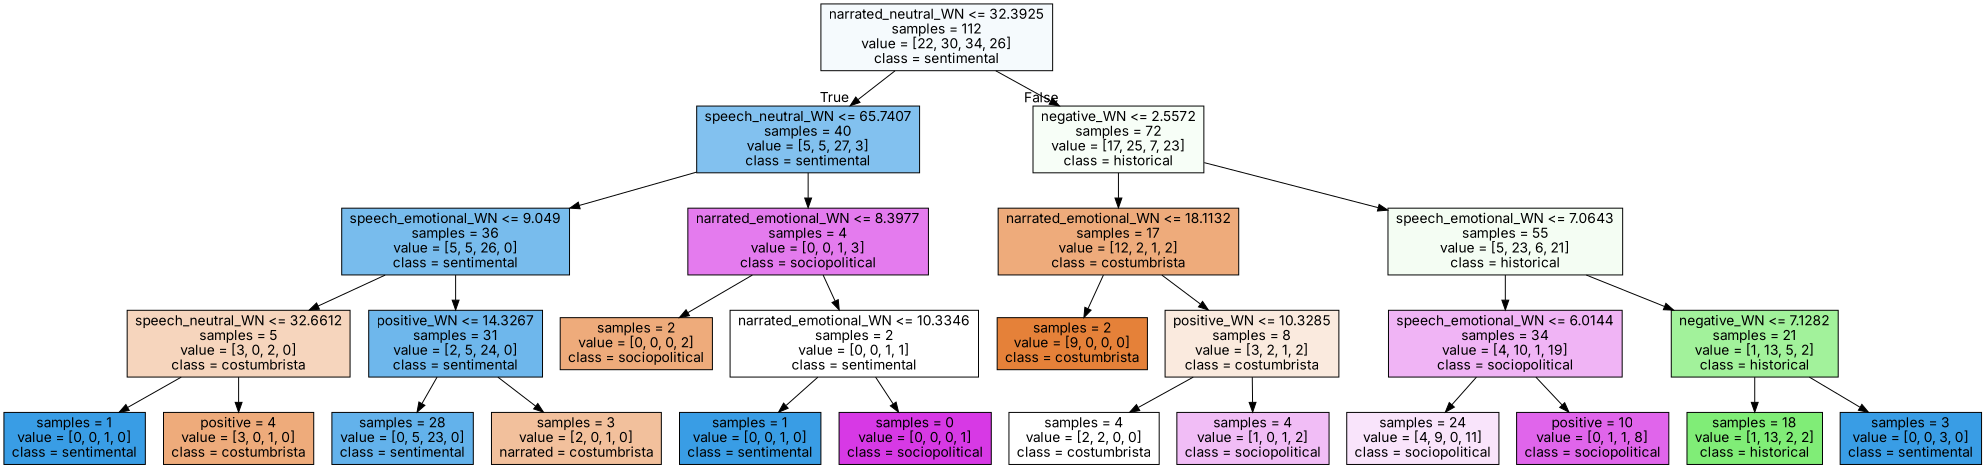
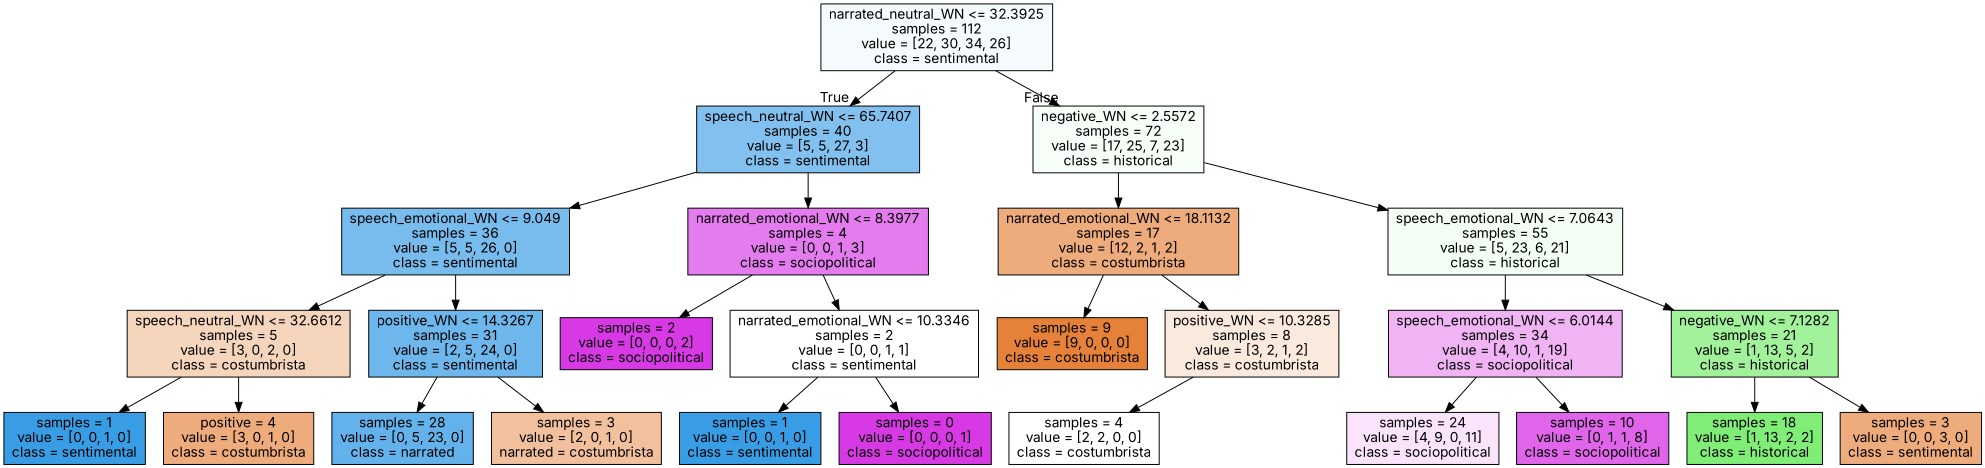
(636, 344) -> (636, 344)
(1072, 344) -> (1072, 344)
(403, 438) -> (403, 438)
(1253, 438) -> none
(1593, 438) -> (1593, 438)
(1911, 438) -> (1911, 438)
